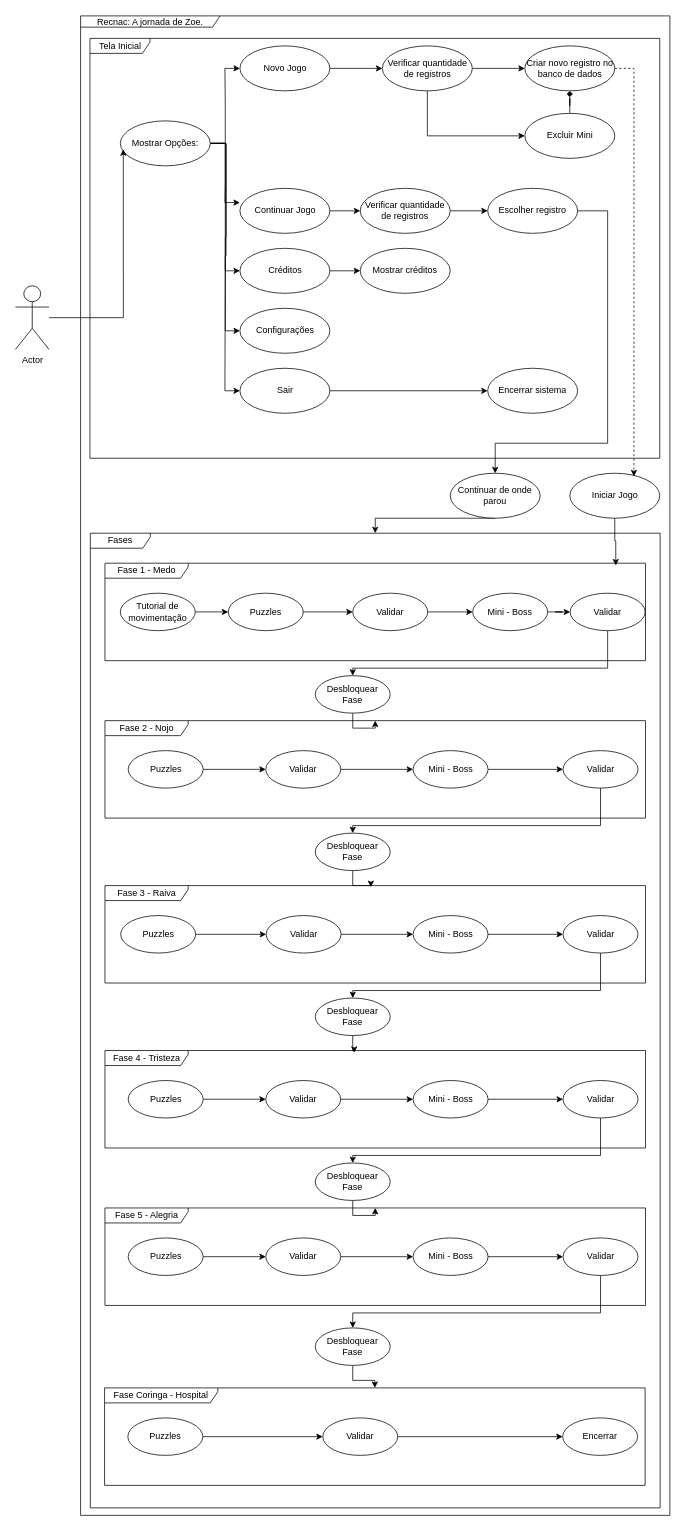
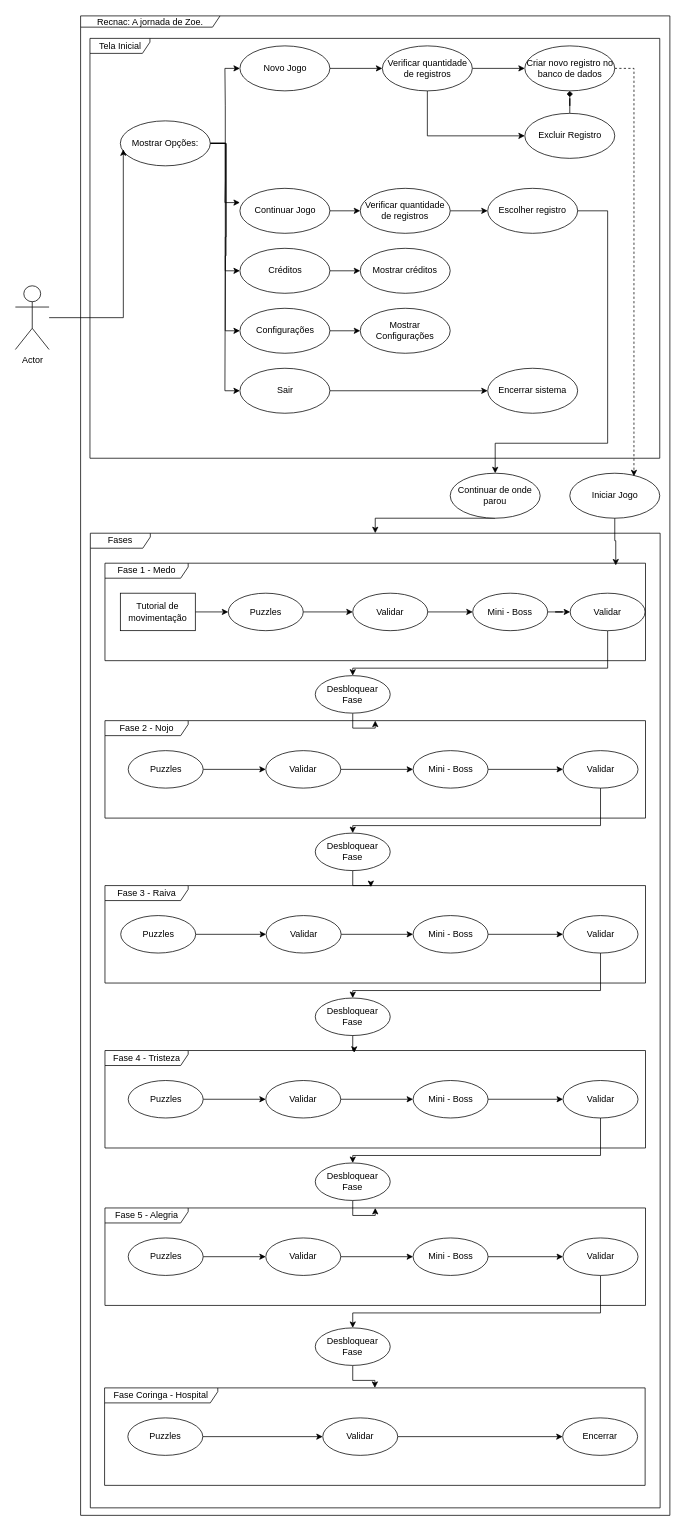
(570, 135) -> (570, 135)
none -> (342, 330)
none -> (405, 330)
(158, 612) -> (158, 612)
